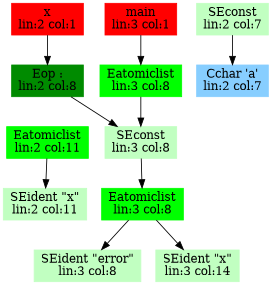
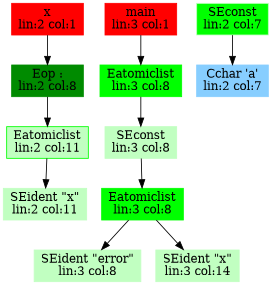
(232, 19) -> (232, 19)
(91, 109) -> (48, 107)
(48, 142) -> (48, 142)
